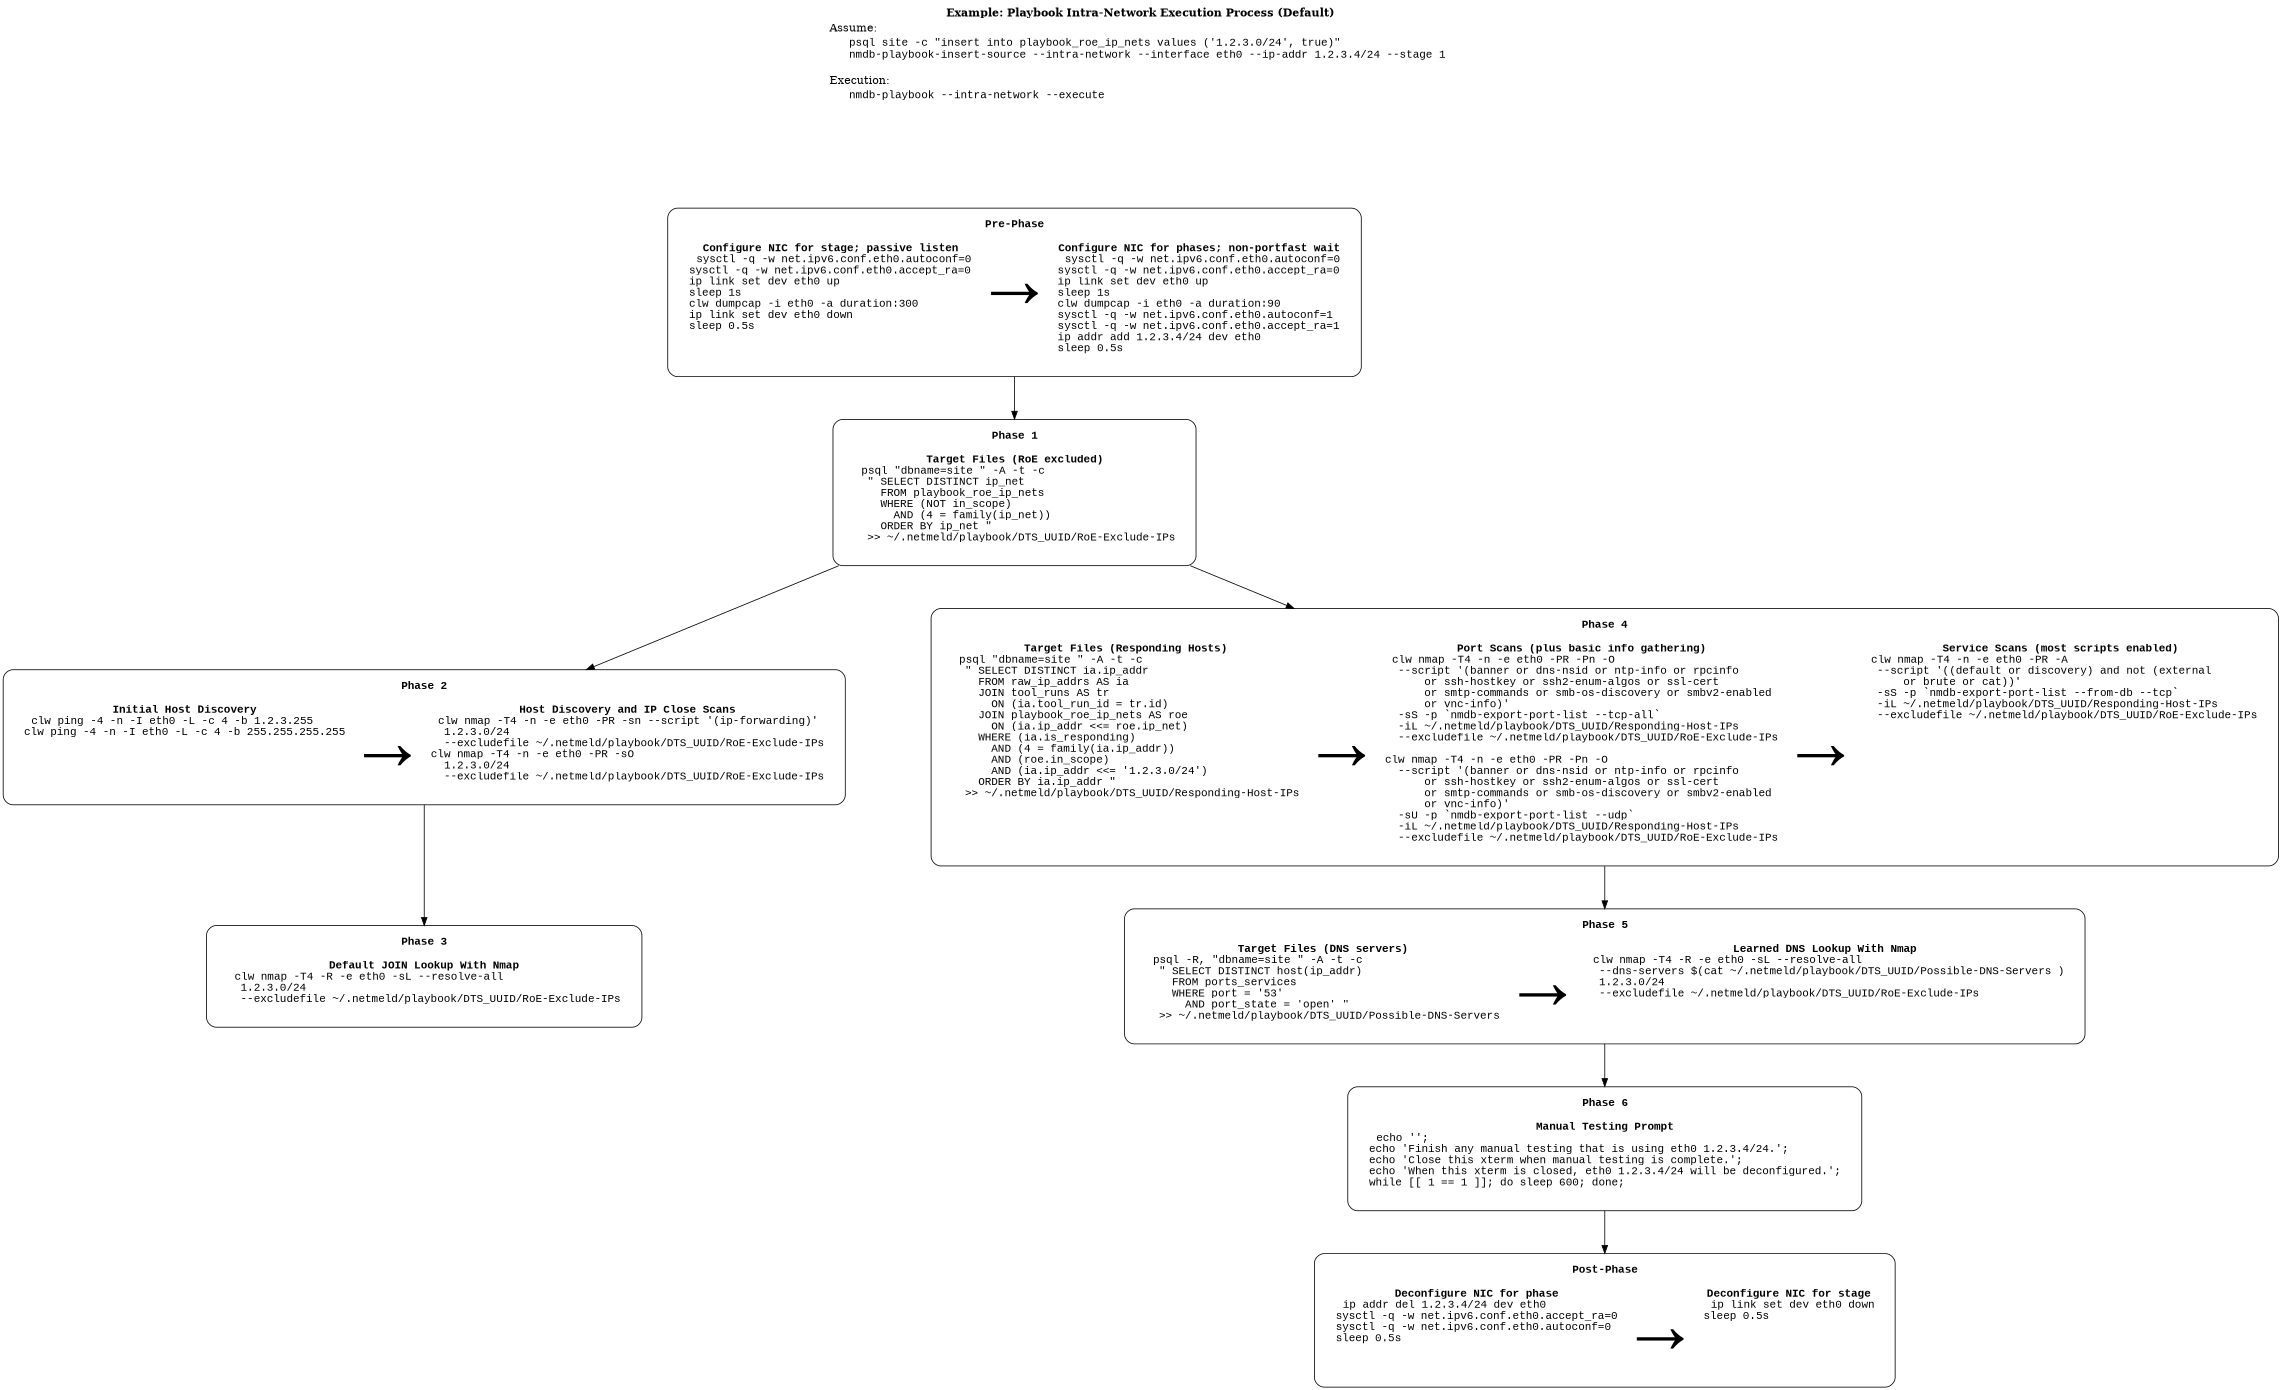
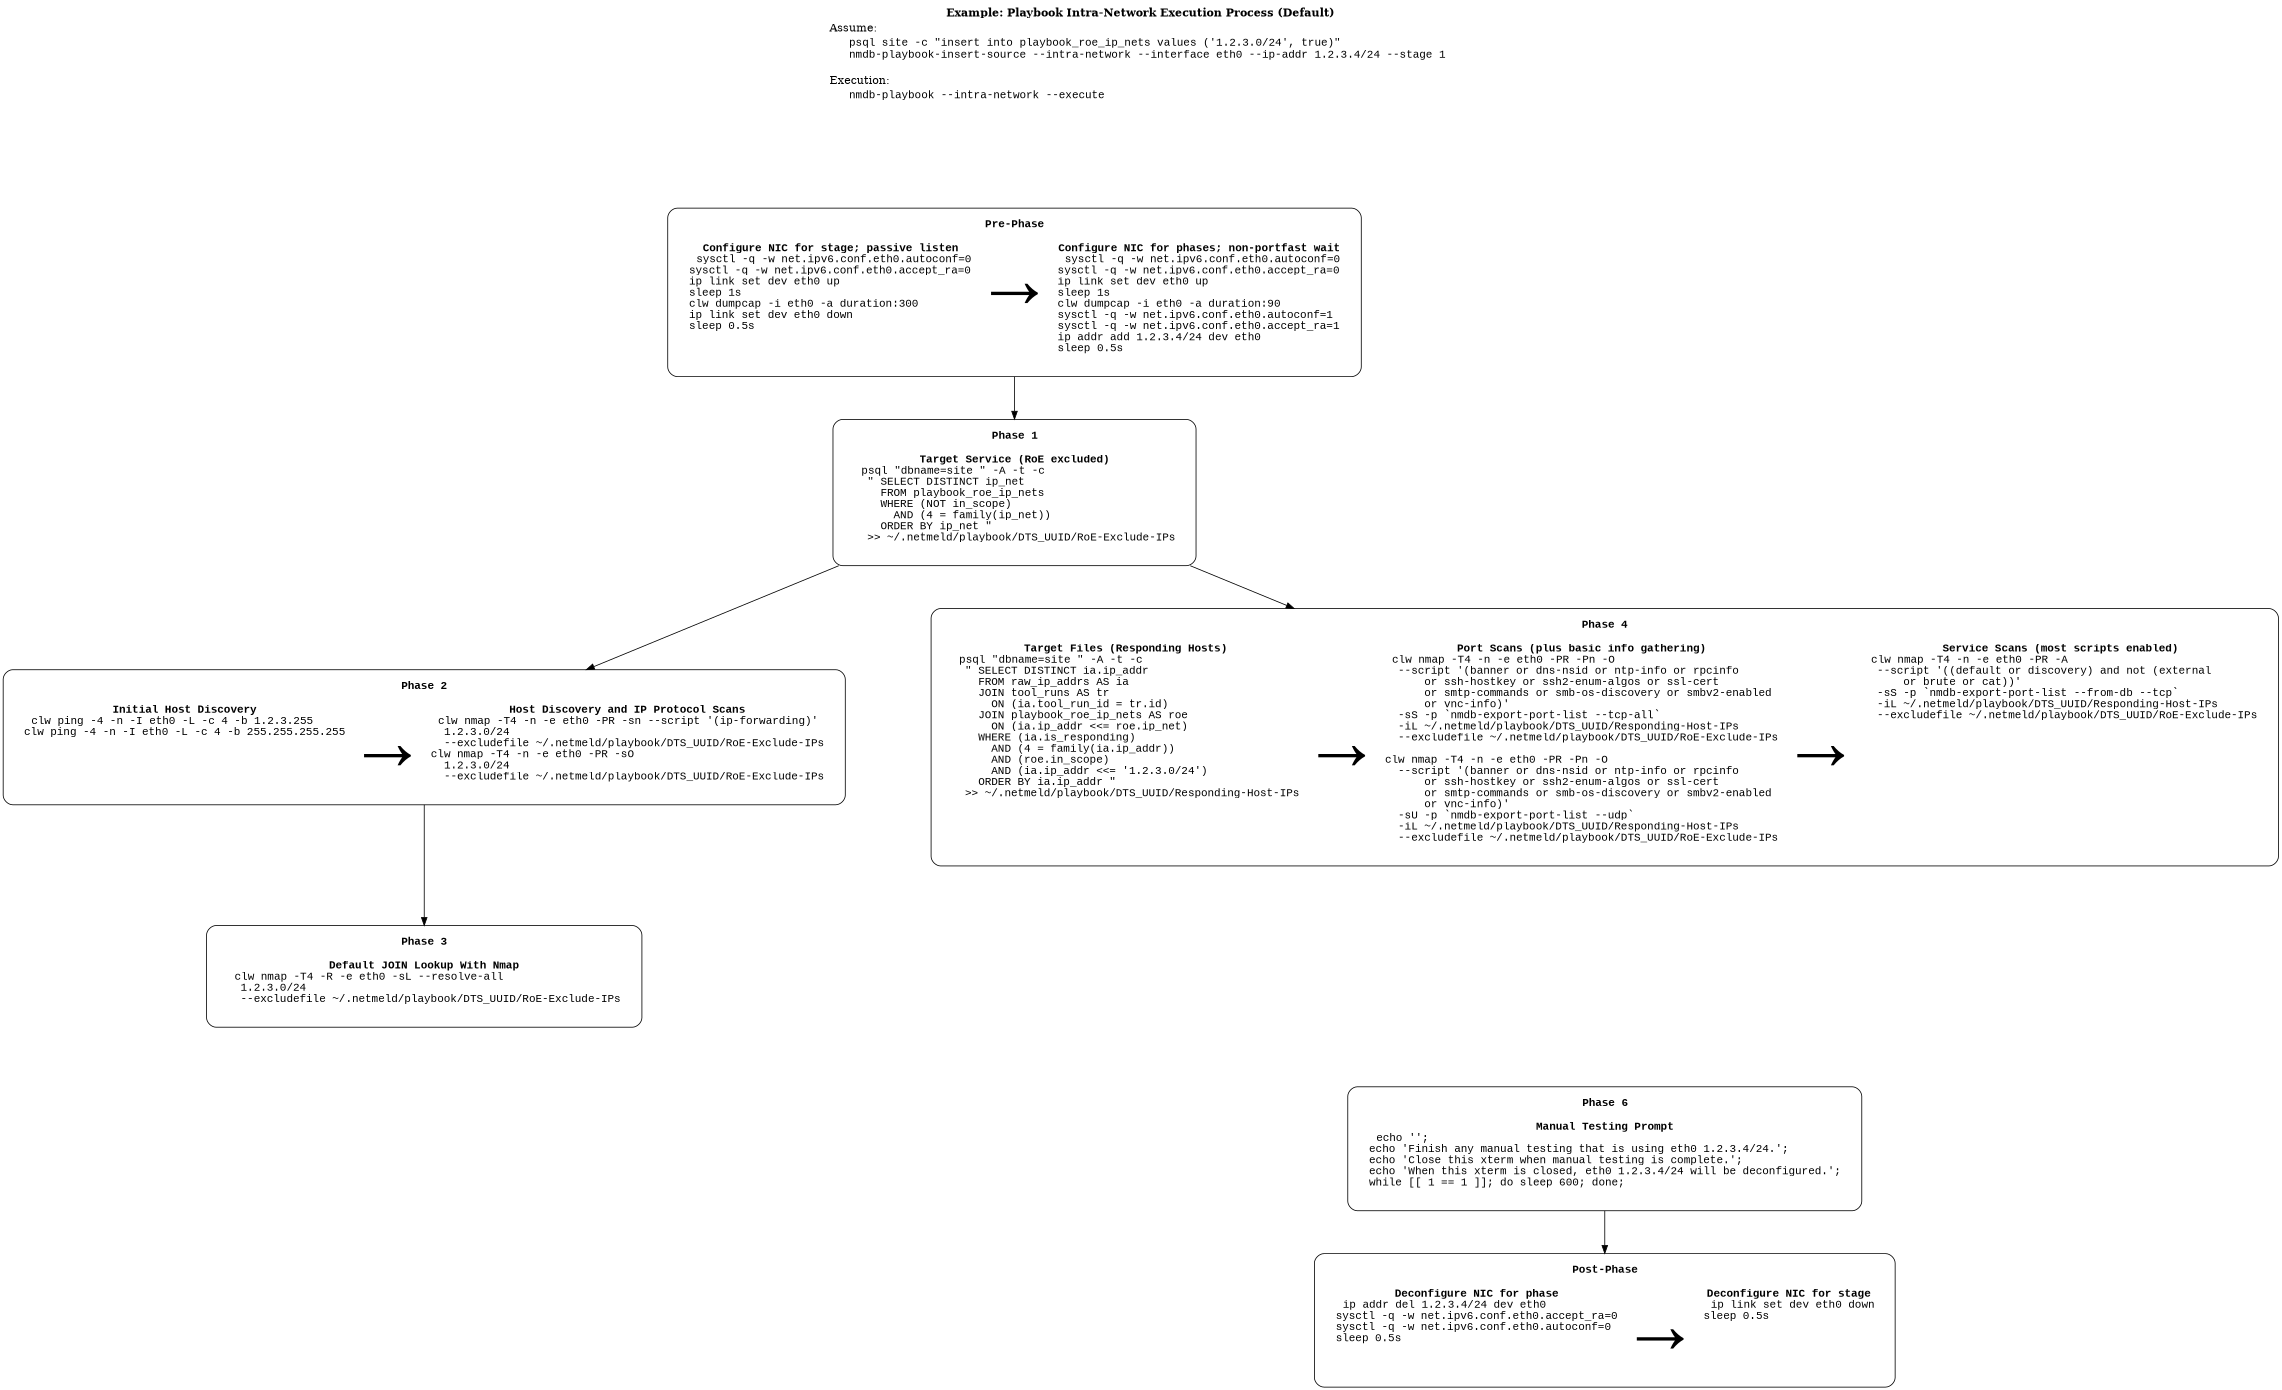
(1015, 459) -> (1015, 459)
(628, 709) -> (628, 709)
(1605, 976) -> none
